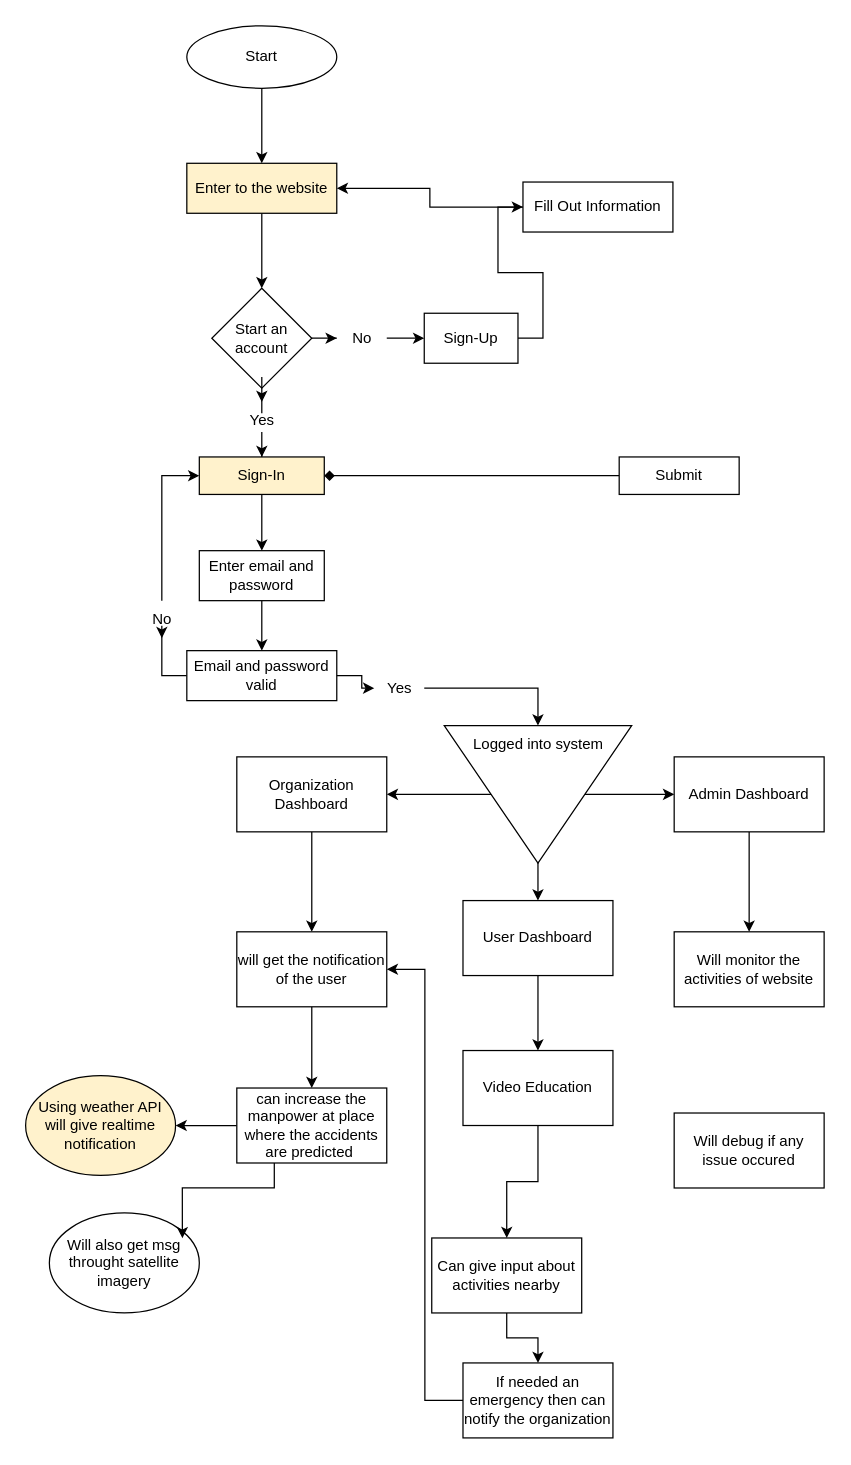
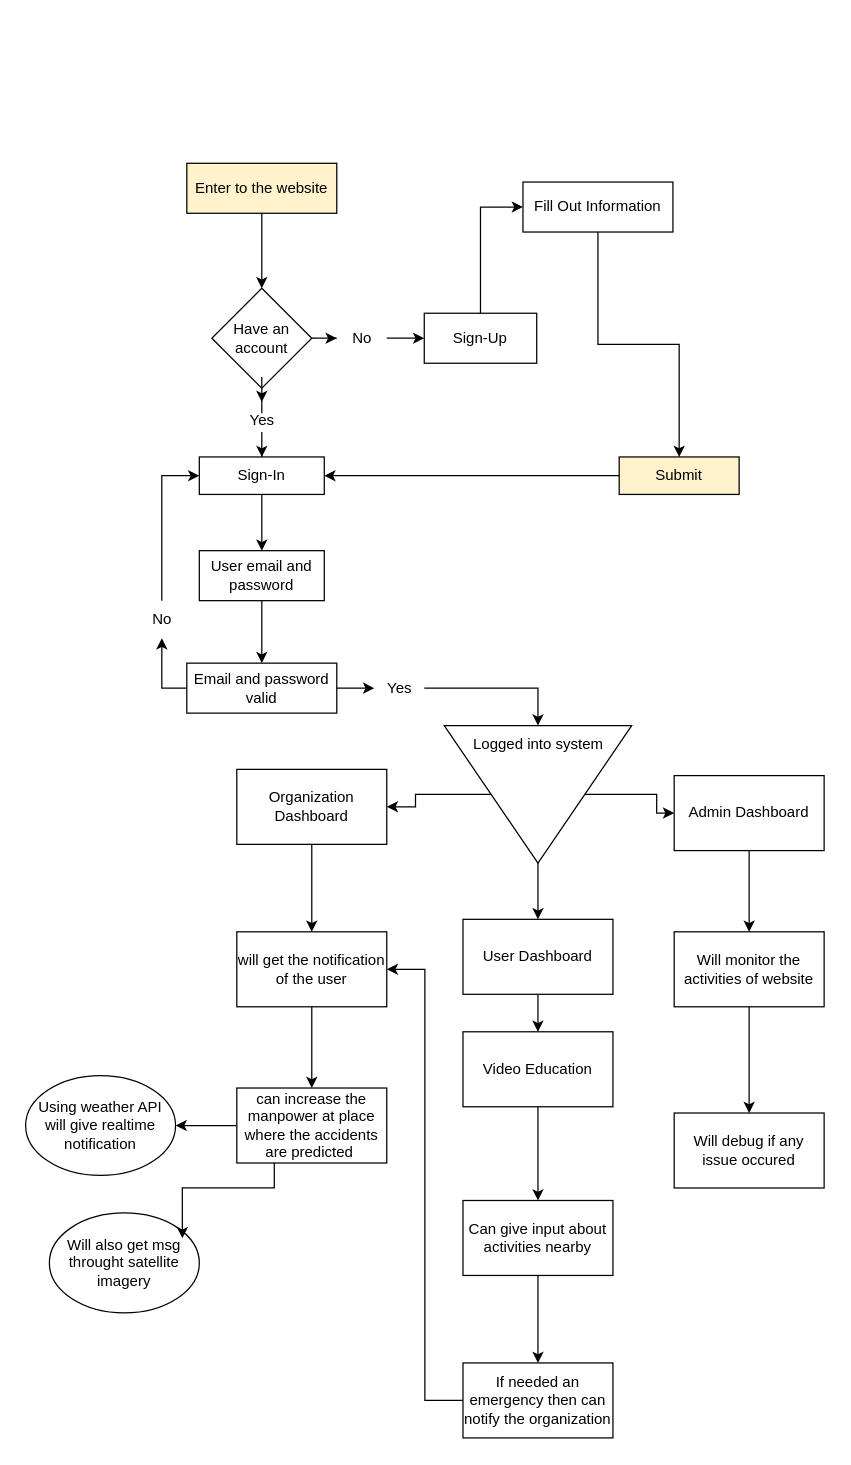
(262, 57) -> none
(262, 121) -> none
(420, 188) -> (634, 344)
(262, 338) -> (262, 338)
(471, 338) -> (481, 338)
(262, 476) -> (262, 476)
(335, 476) -> (334, 476)
(679, 476) -> (679, 476)
(262, 576) -> (262, 576)
(262, 676) -> (262, 688)
(312, 794) -> (312, 807)
(749, 794) -> (749, 813)
(538, 938) -> (538, 957)
none -> (749, 1056)
(538, 1088) -> (538, 1069)
(101, 1126) -> (101, 1126)
(507, 1276) -> (538, 1238)
